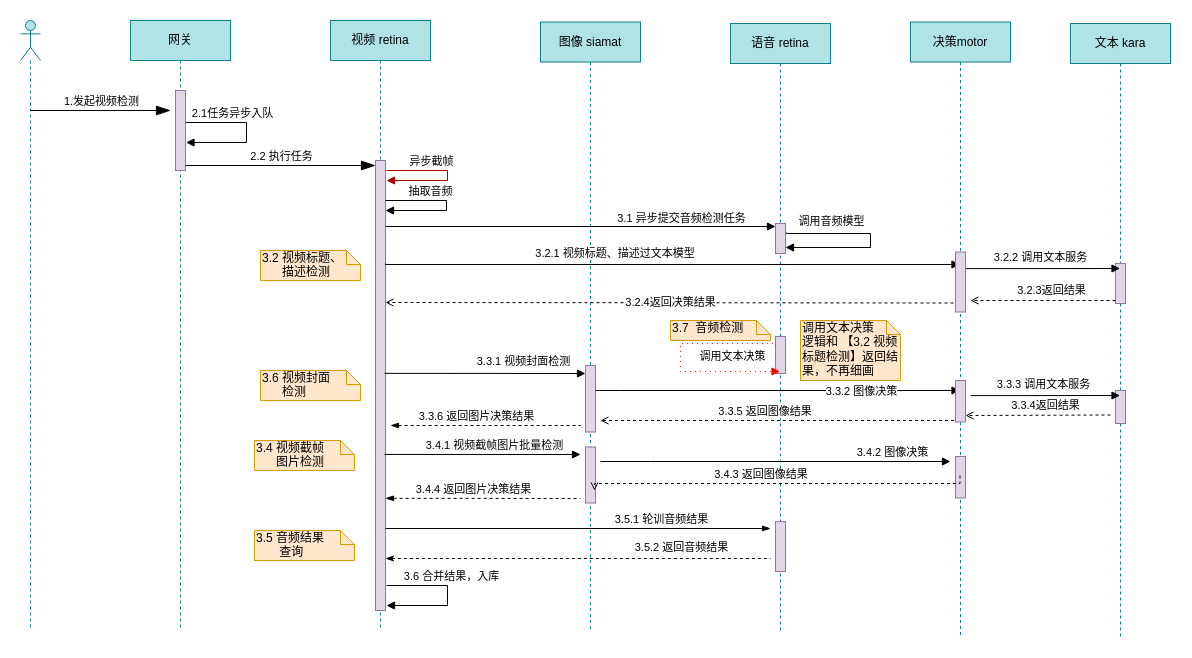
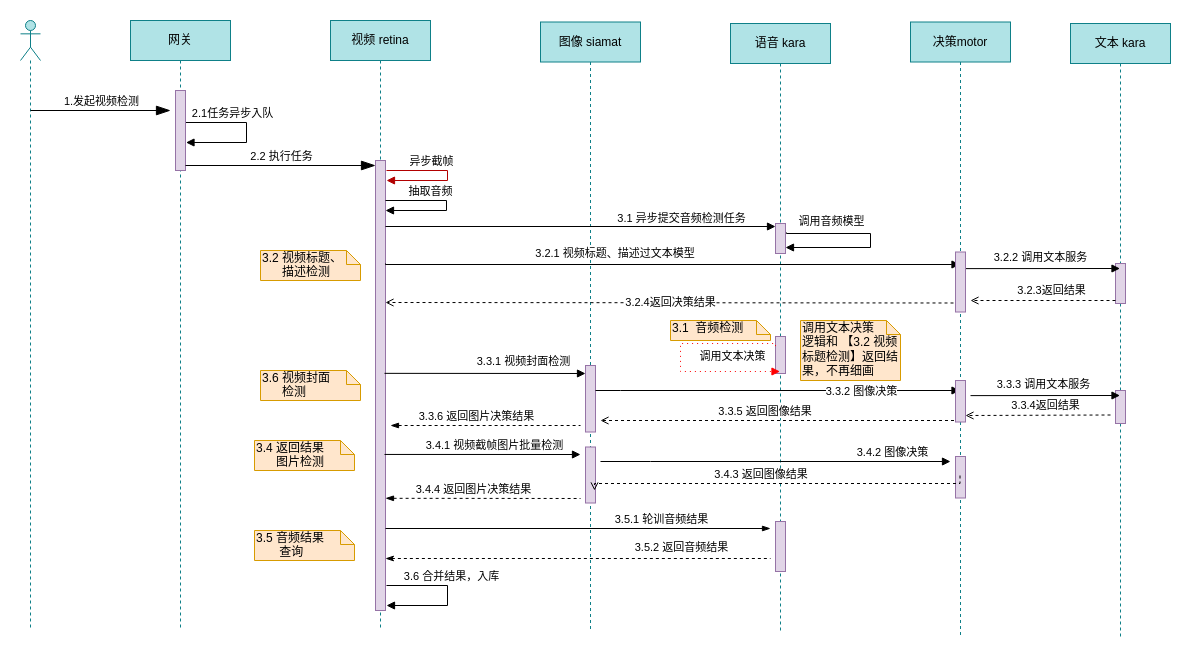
(781, 44) -> (781, 44)
(710, 329) -> (710, 329)
(291, 456) -> (291, 456)
